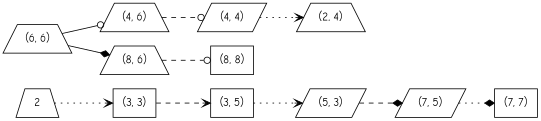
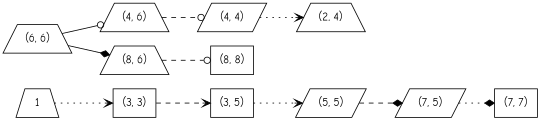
(37, 103) -> (37, 103)
(331, 103) -> (331, 103)
